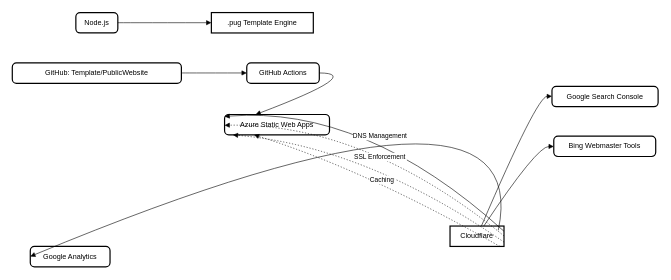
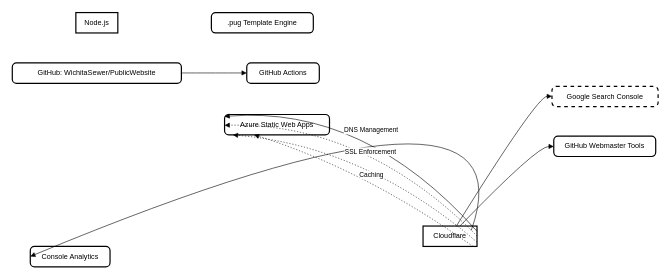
(206, 22) -> none
(97, 23) -> (97, 23)
(263, 23) -> (263, 23)
(97, 73) -> (97, 73)
(303, 95) -> none
(605, 96) -> (605, 96)
(605, 146) -> (605, 146)
(477, 236) -> (450, 236)
(70, 257) -> (70, 257)
